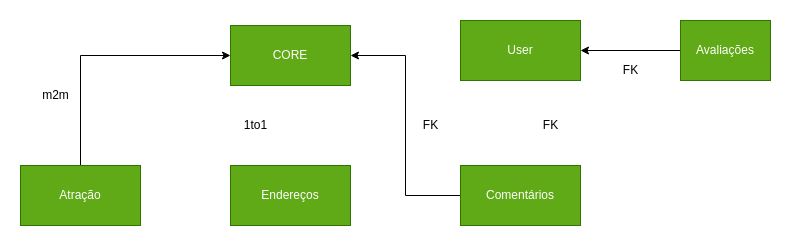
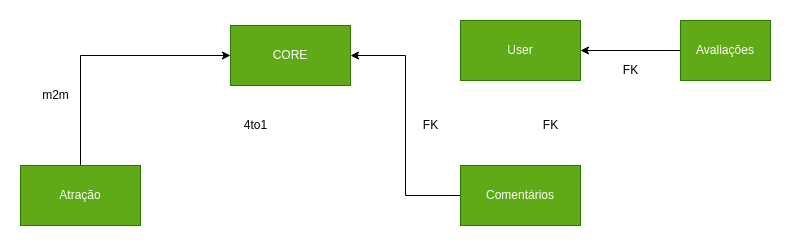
(256, 126) -> (256, 126)
(291, 196) -> none
